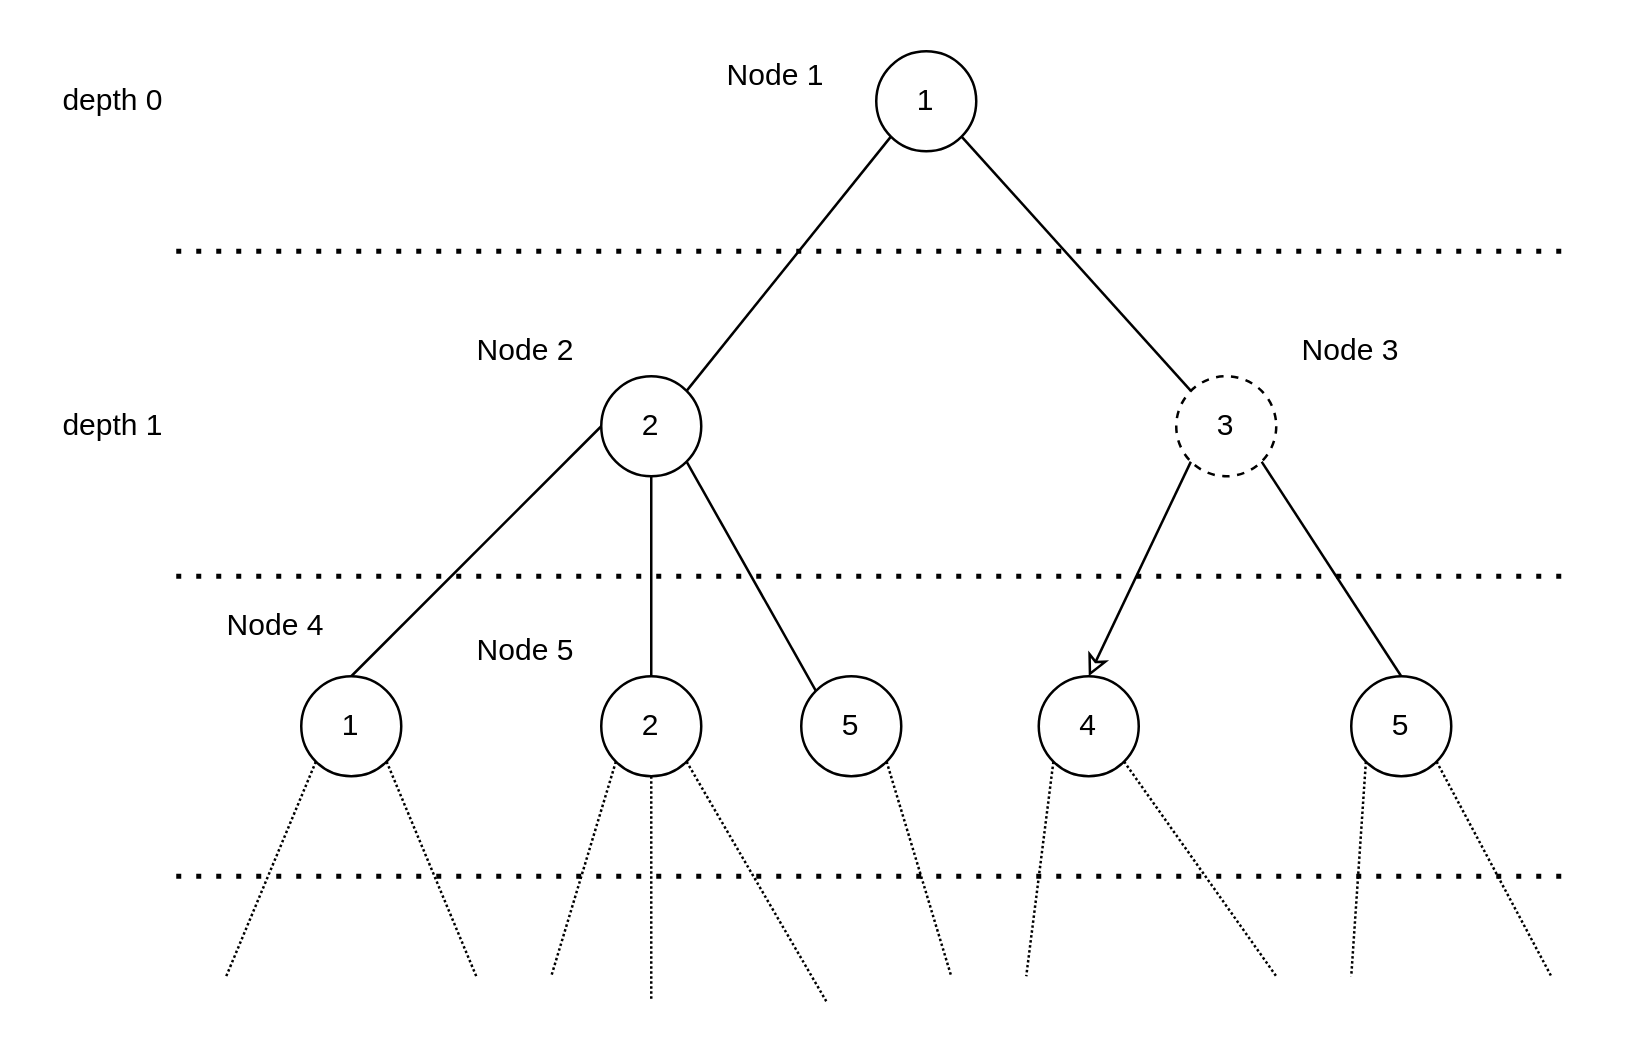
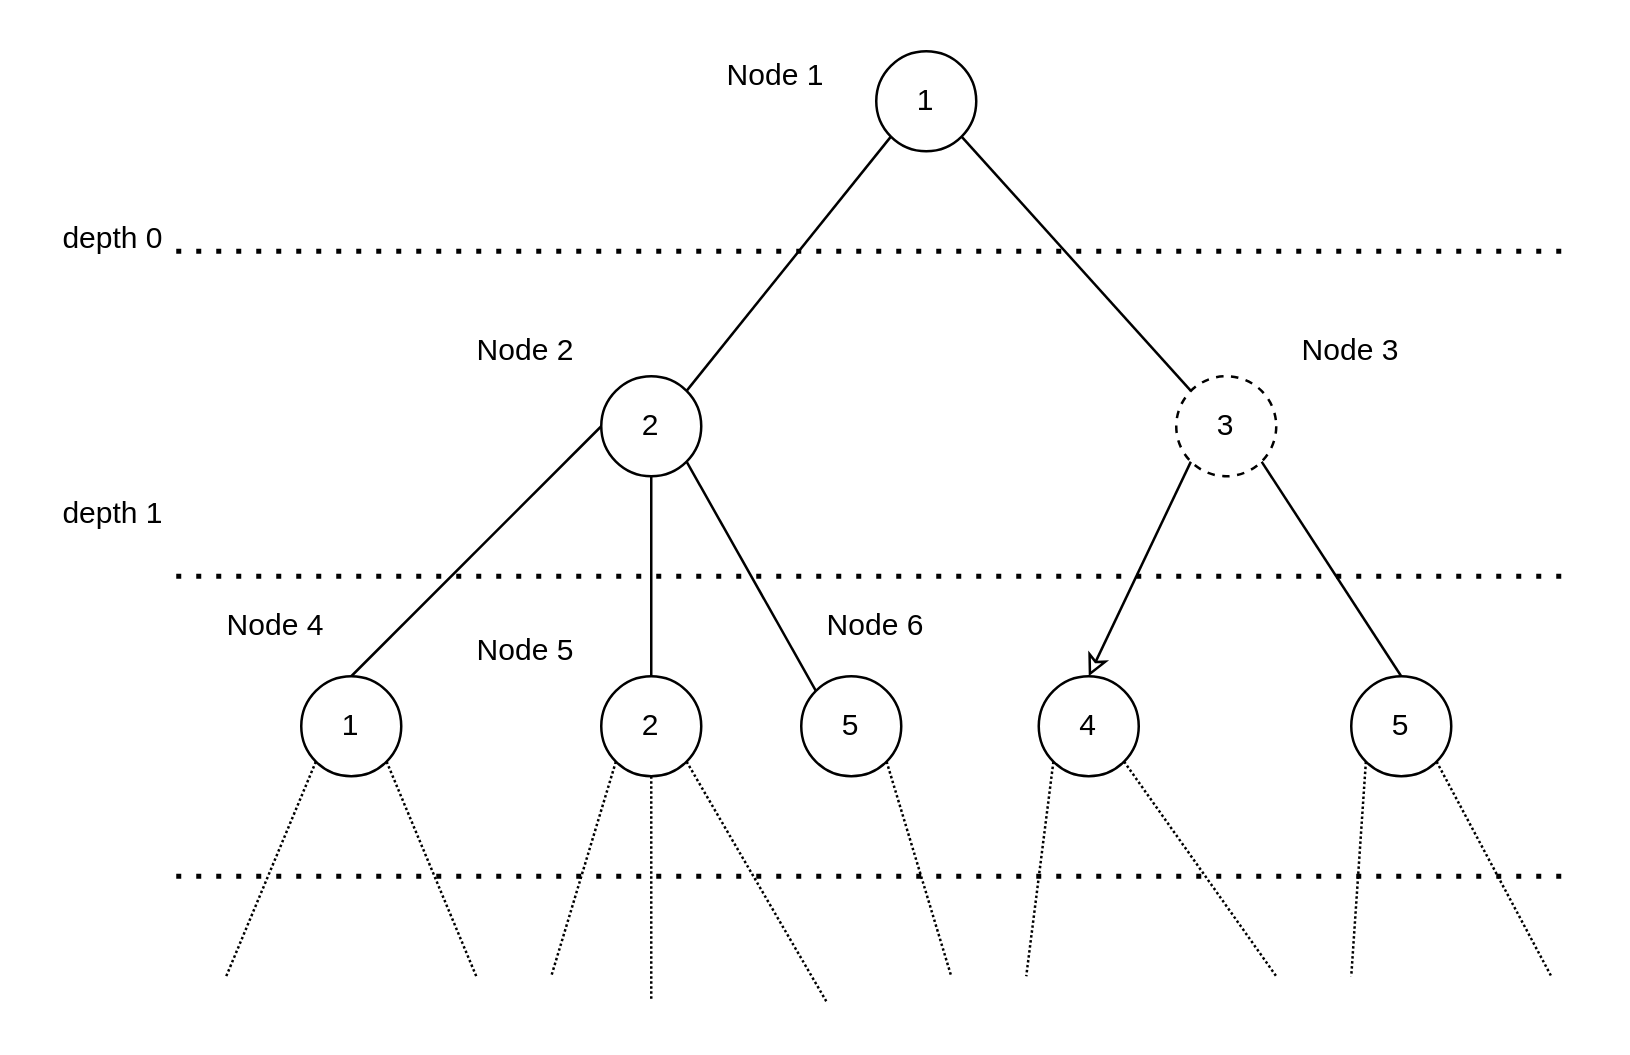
(114, 101) -> (114, 239)
(114, 426) -> (114, 514)
none -> (876, 626)
